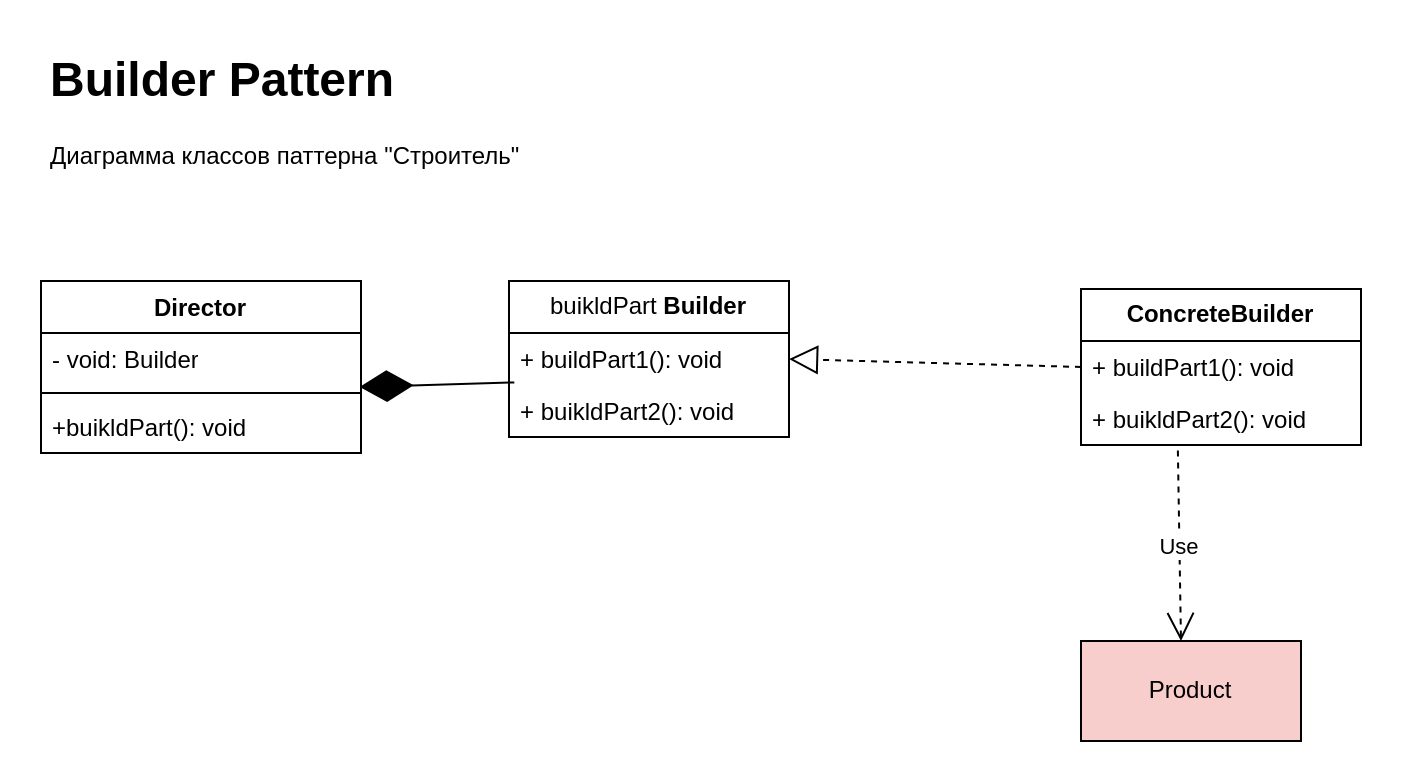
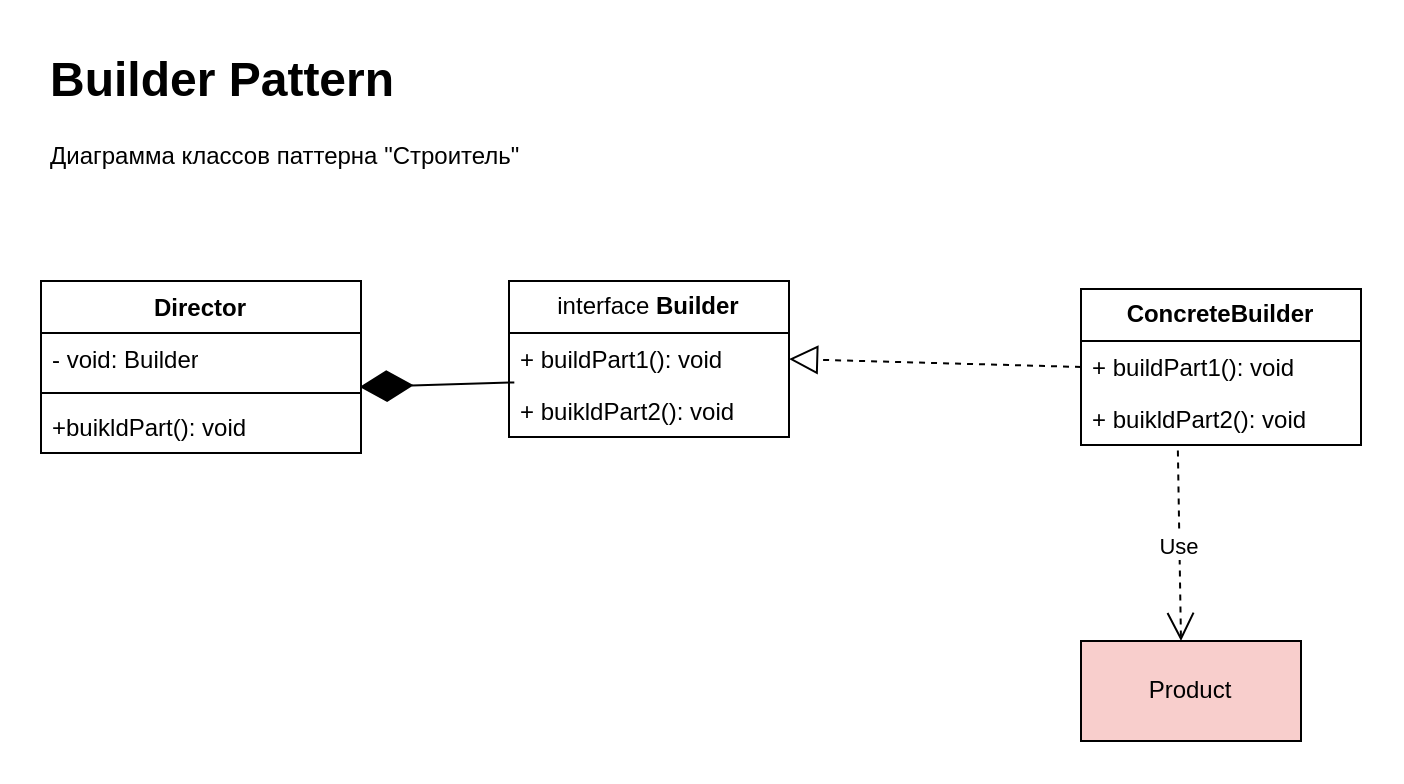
(649, 307) -> (649, 307)
